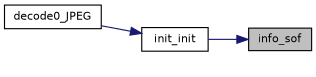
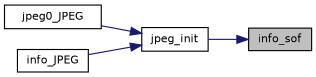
(53, 17) -> (53, 17)
(175, 39) -> (175, 39)
none -> (53, 61)
